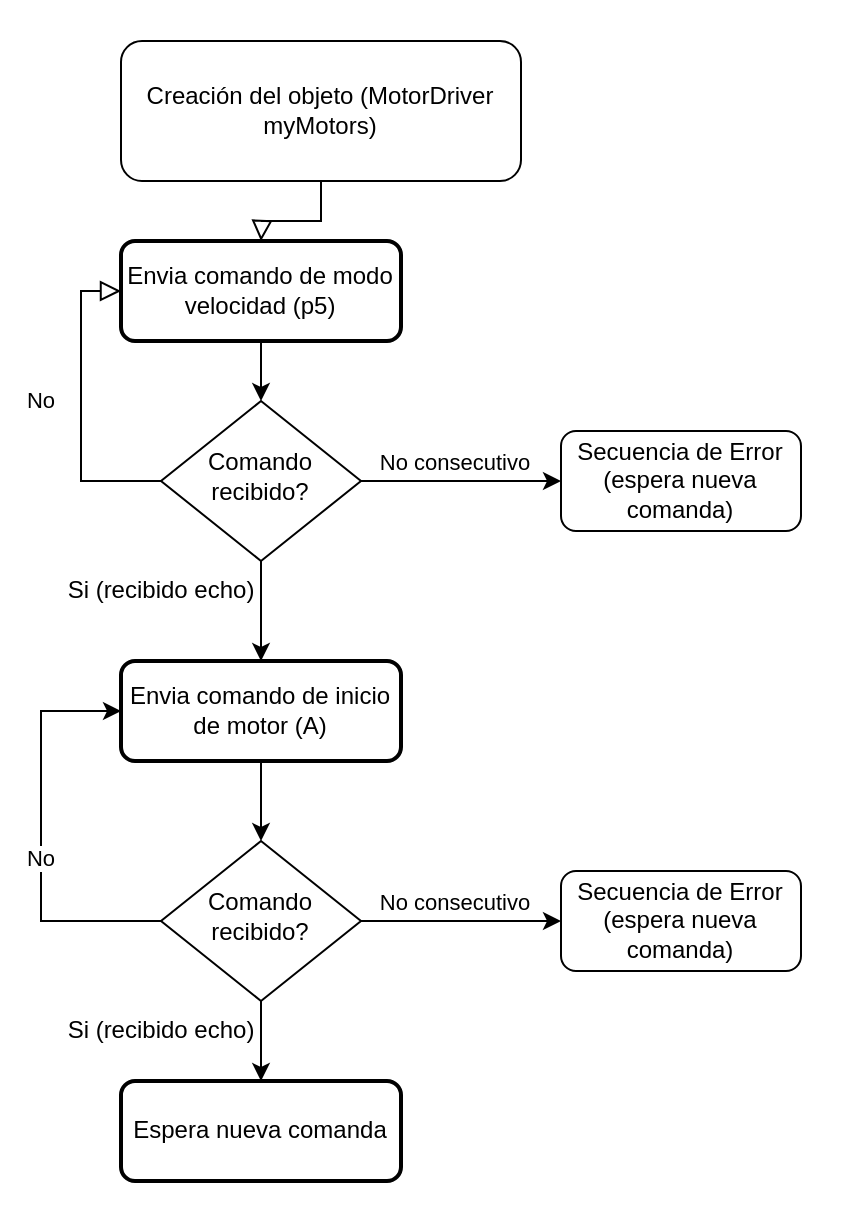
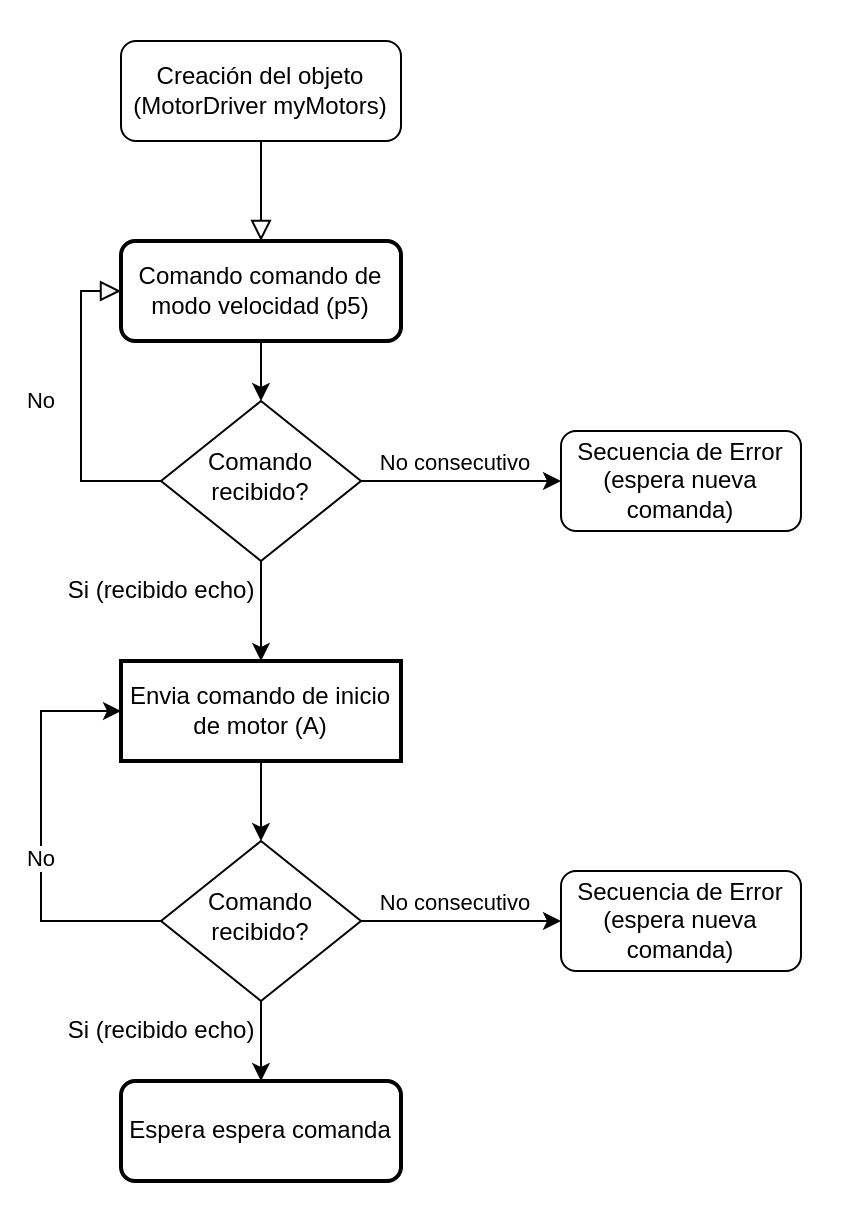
(321, 111) -> (261, 91)
(261, 291) -> (261, 291)
(261, 711) -> (261, 711)
(261, 1131) -> (261, 1131)
